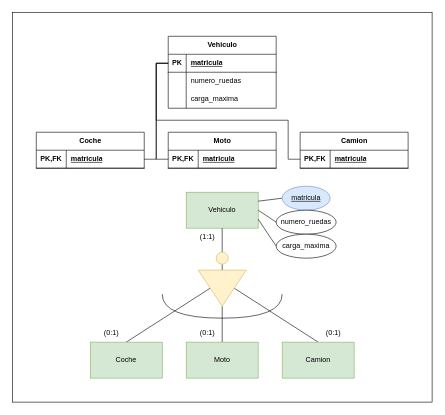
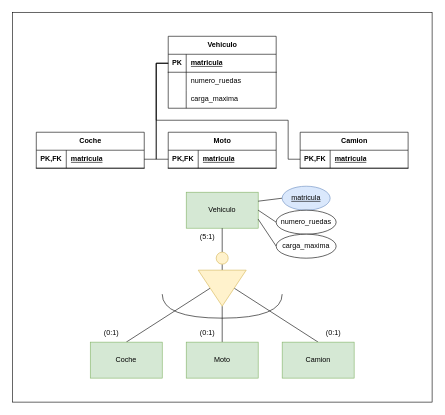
(208, 237) -> (208, 237)
